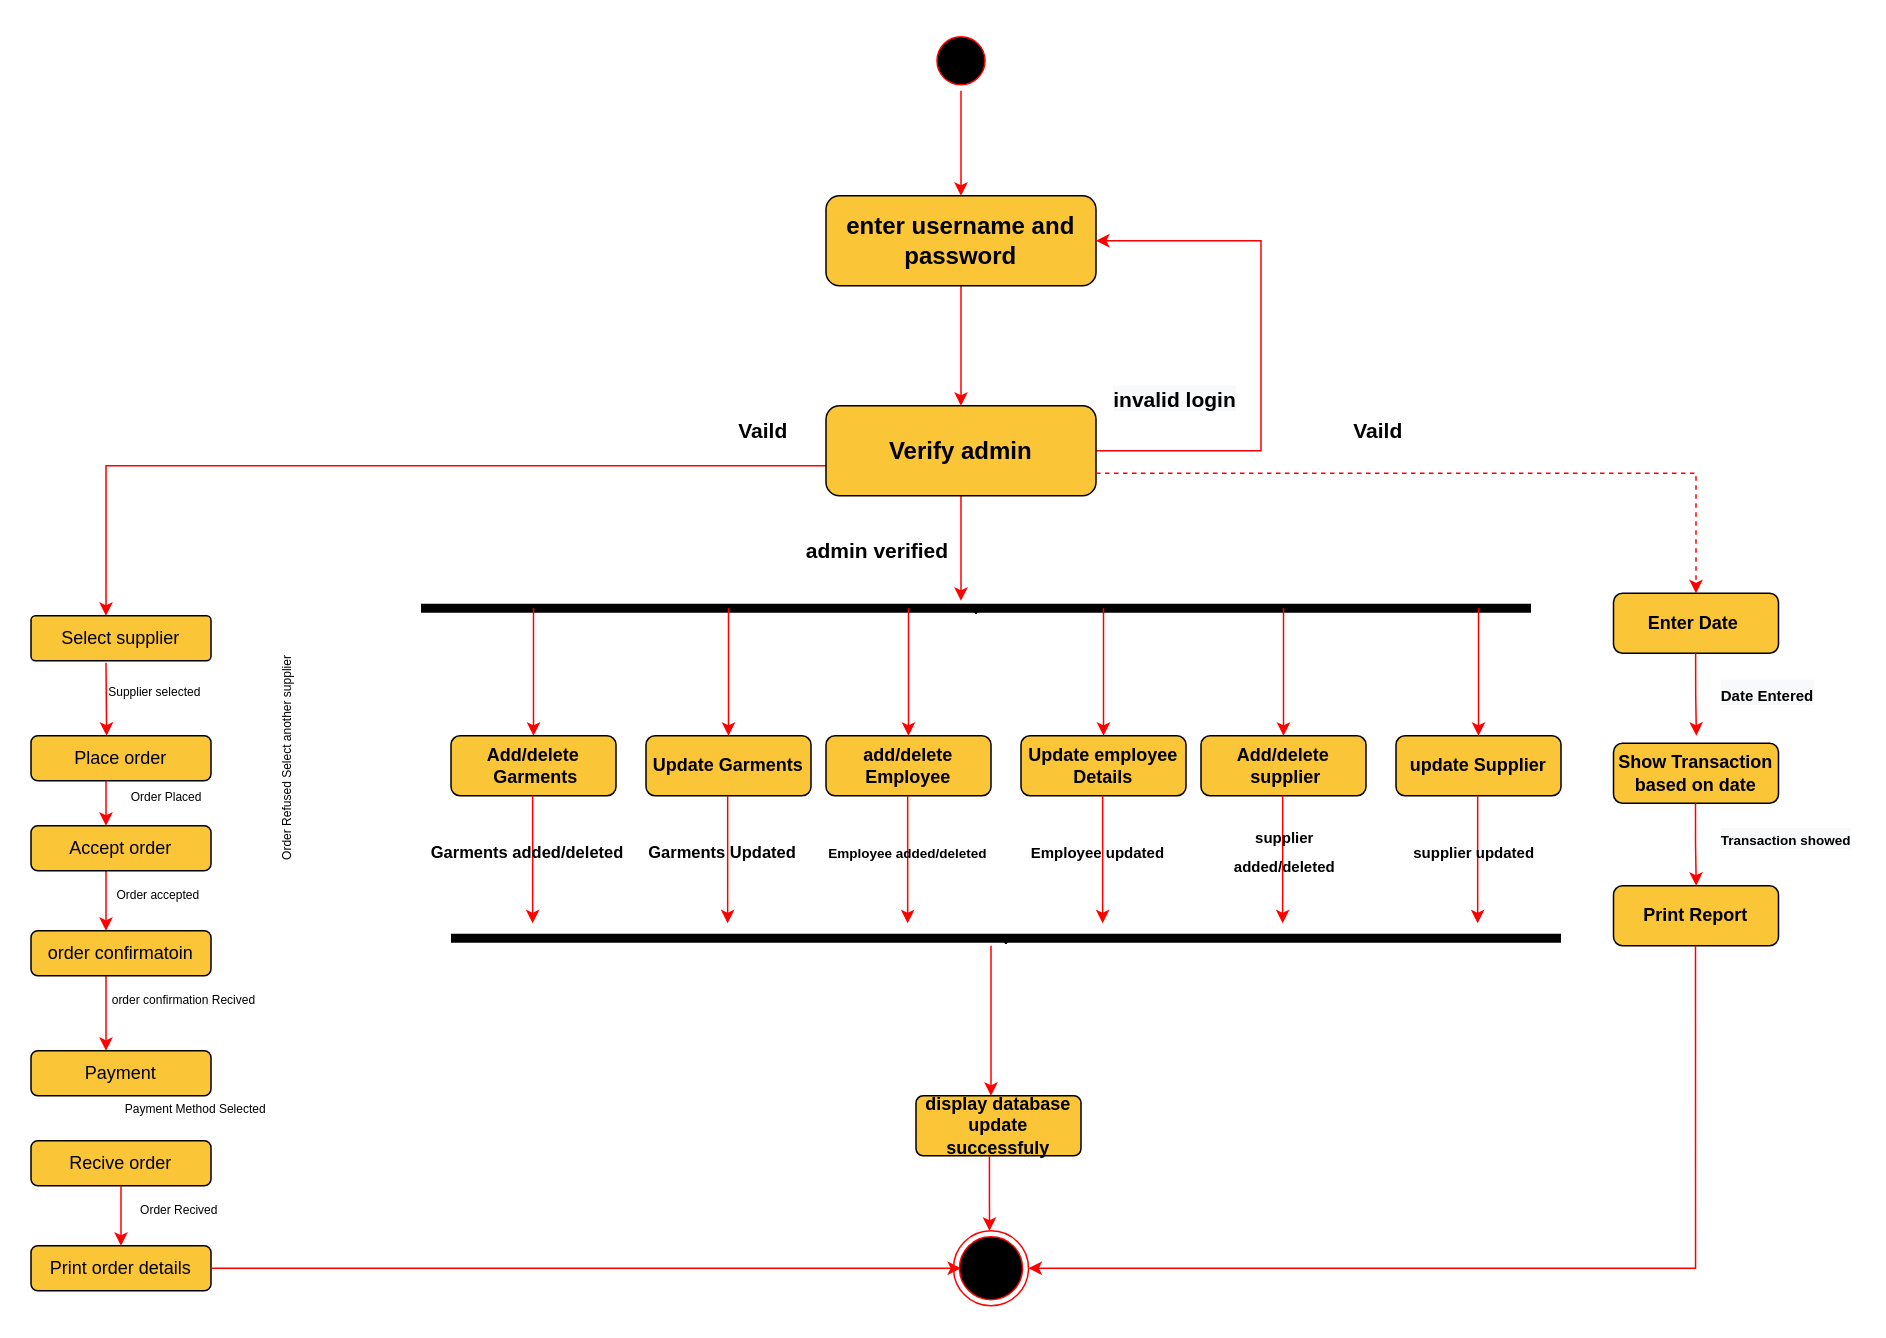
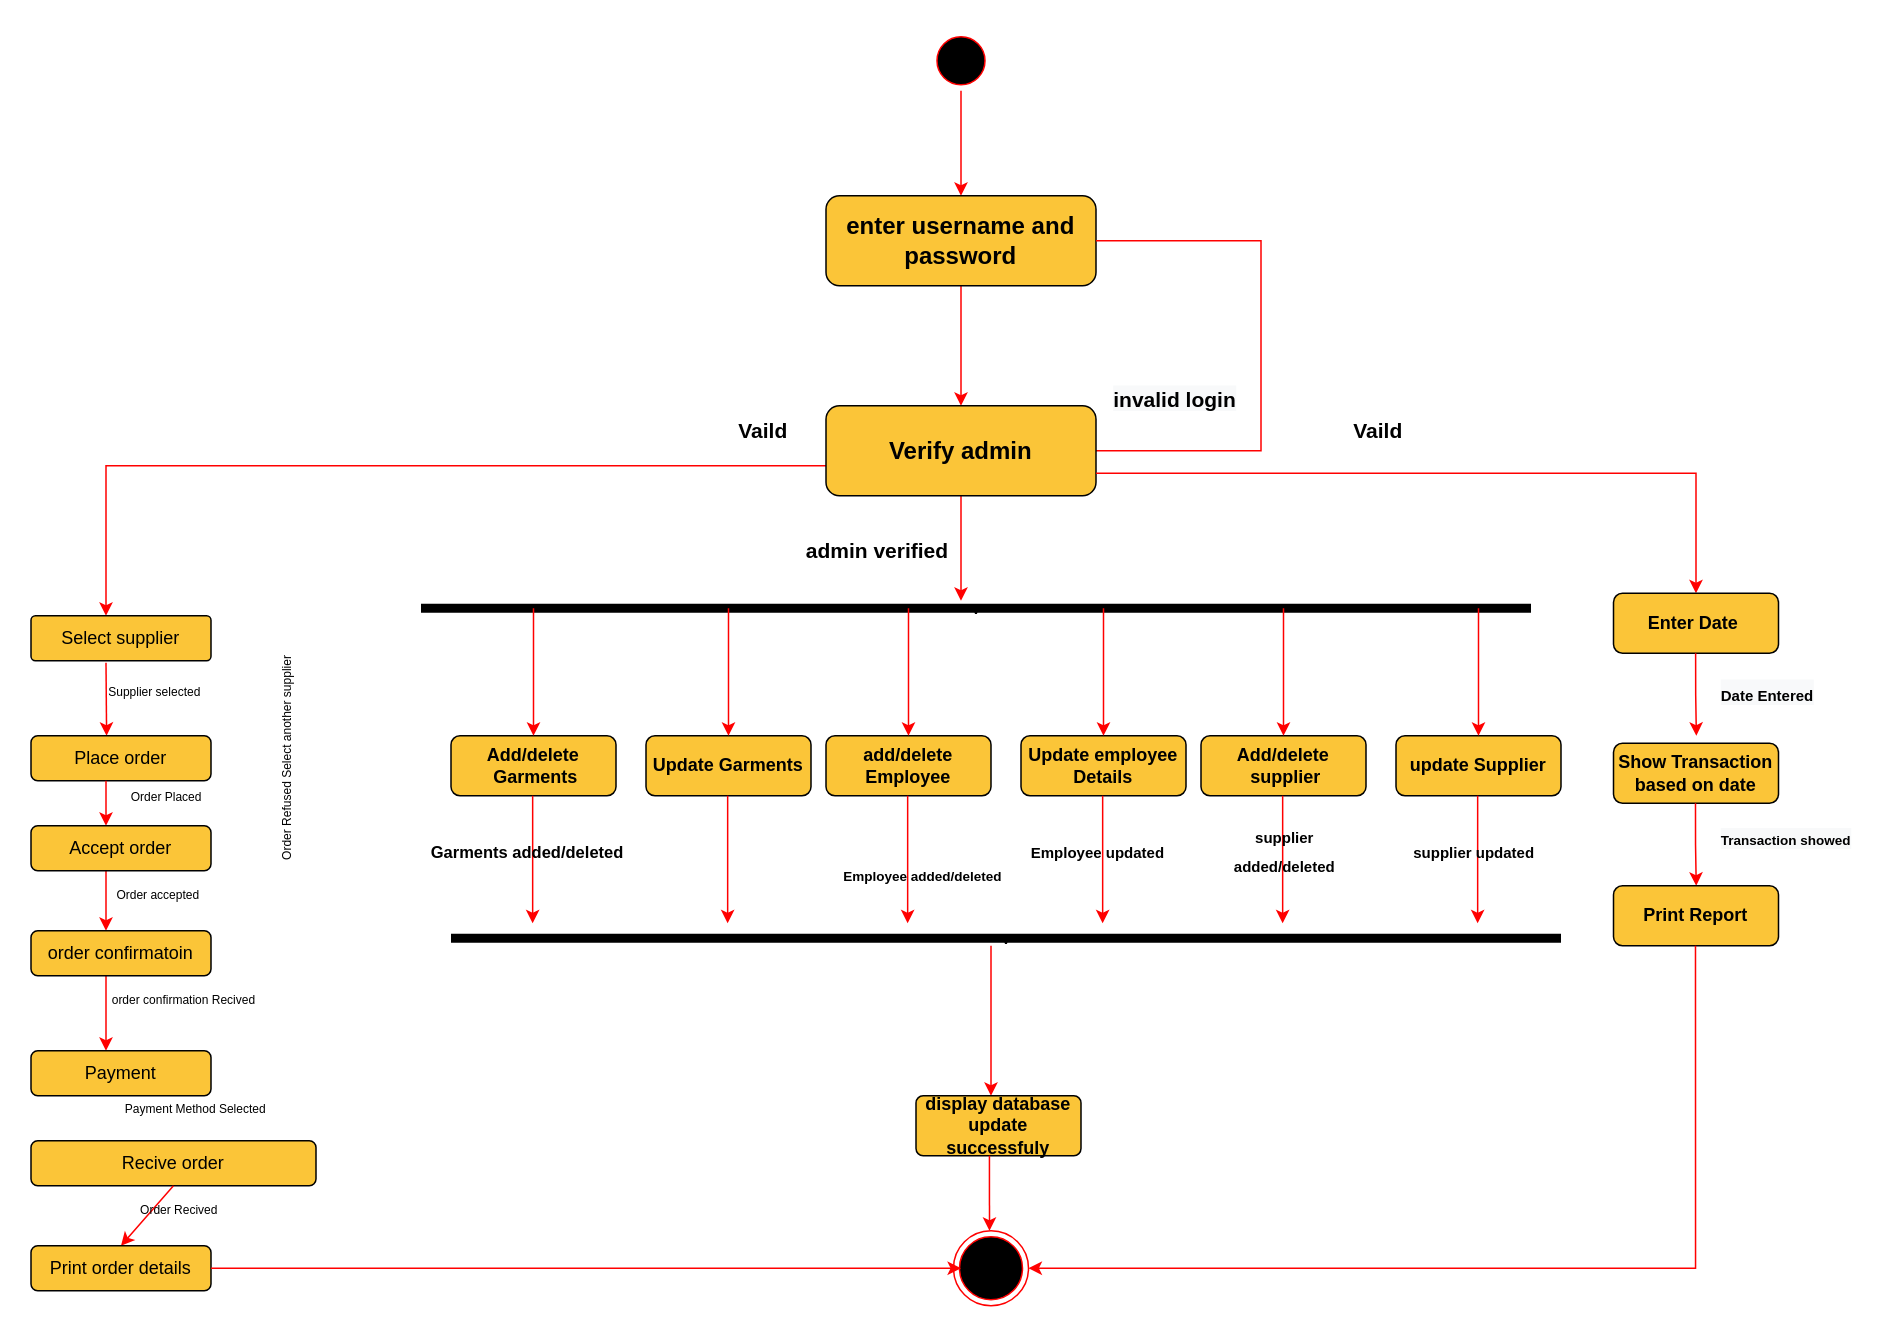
(1107, 241) -> (1103, 241)
(1452, 473) -> (1452, 473)
(728, 856) -> none
(908, 856) -> (923, 878)
(121, 1163) -> (173, 1163)
